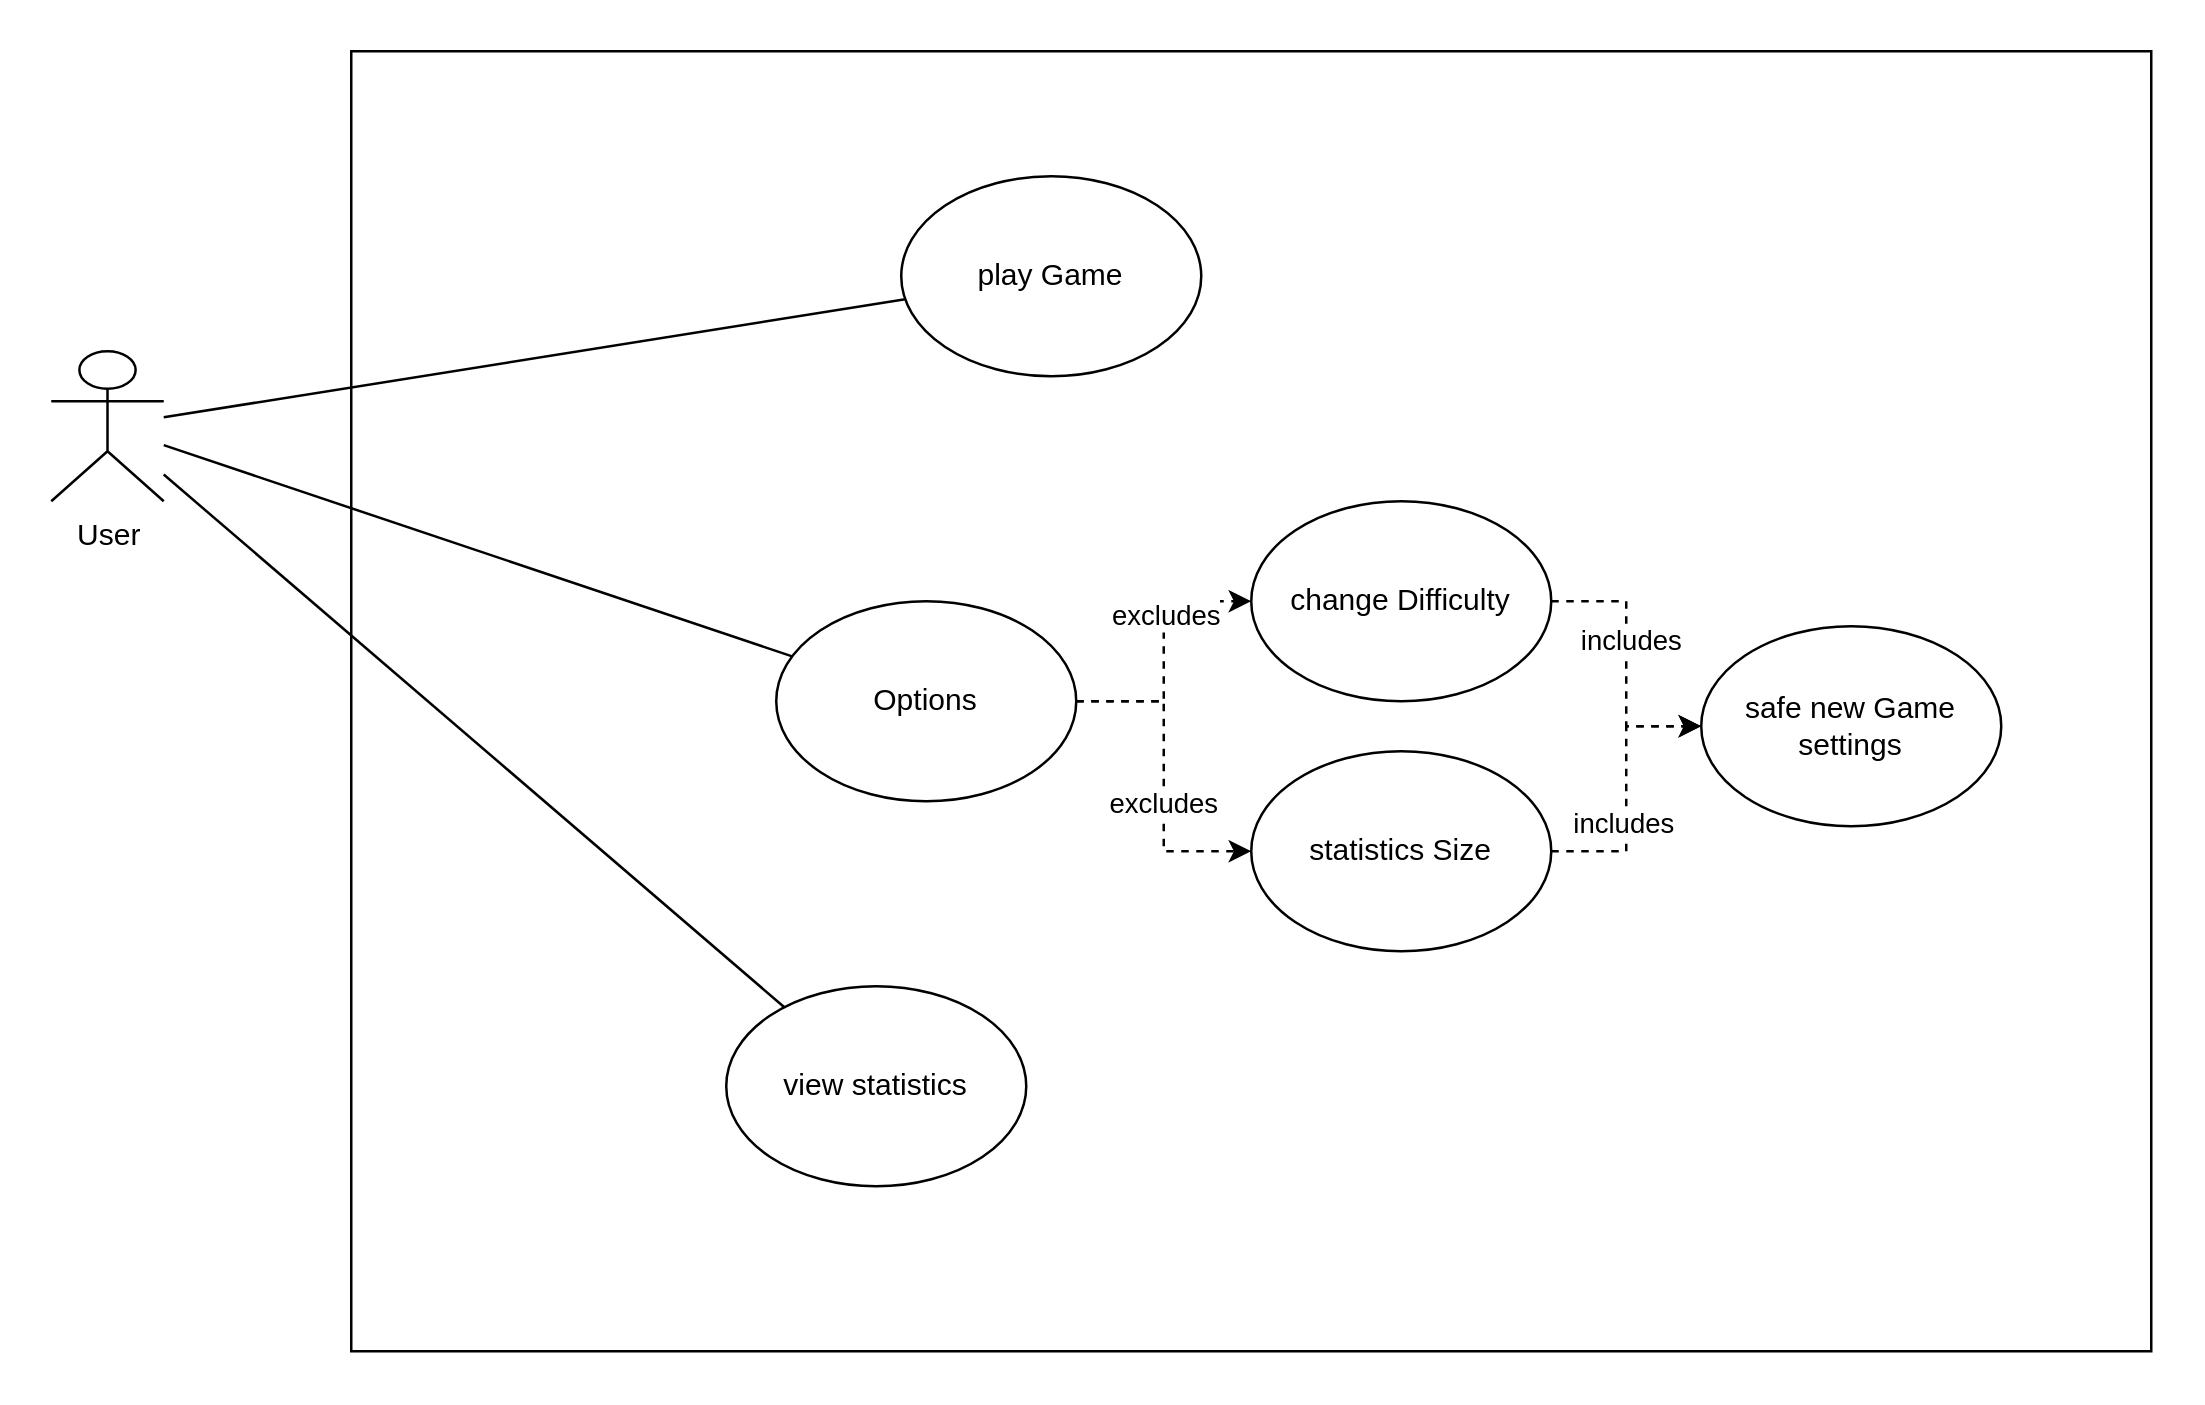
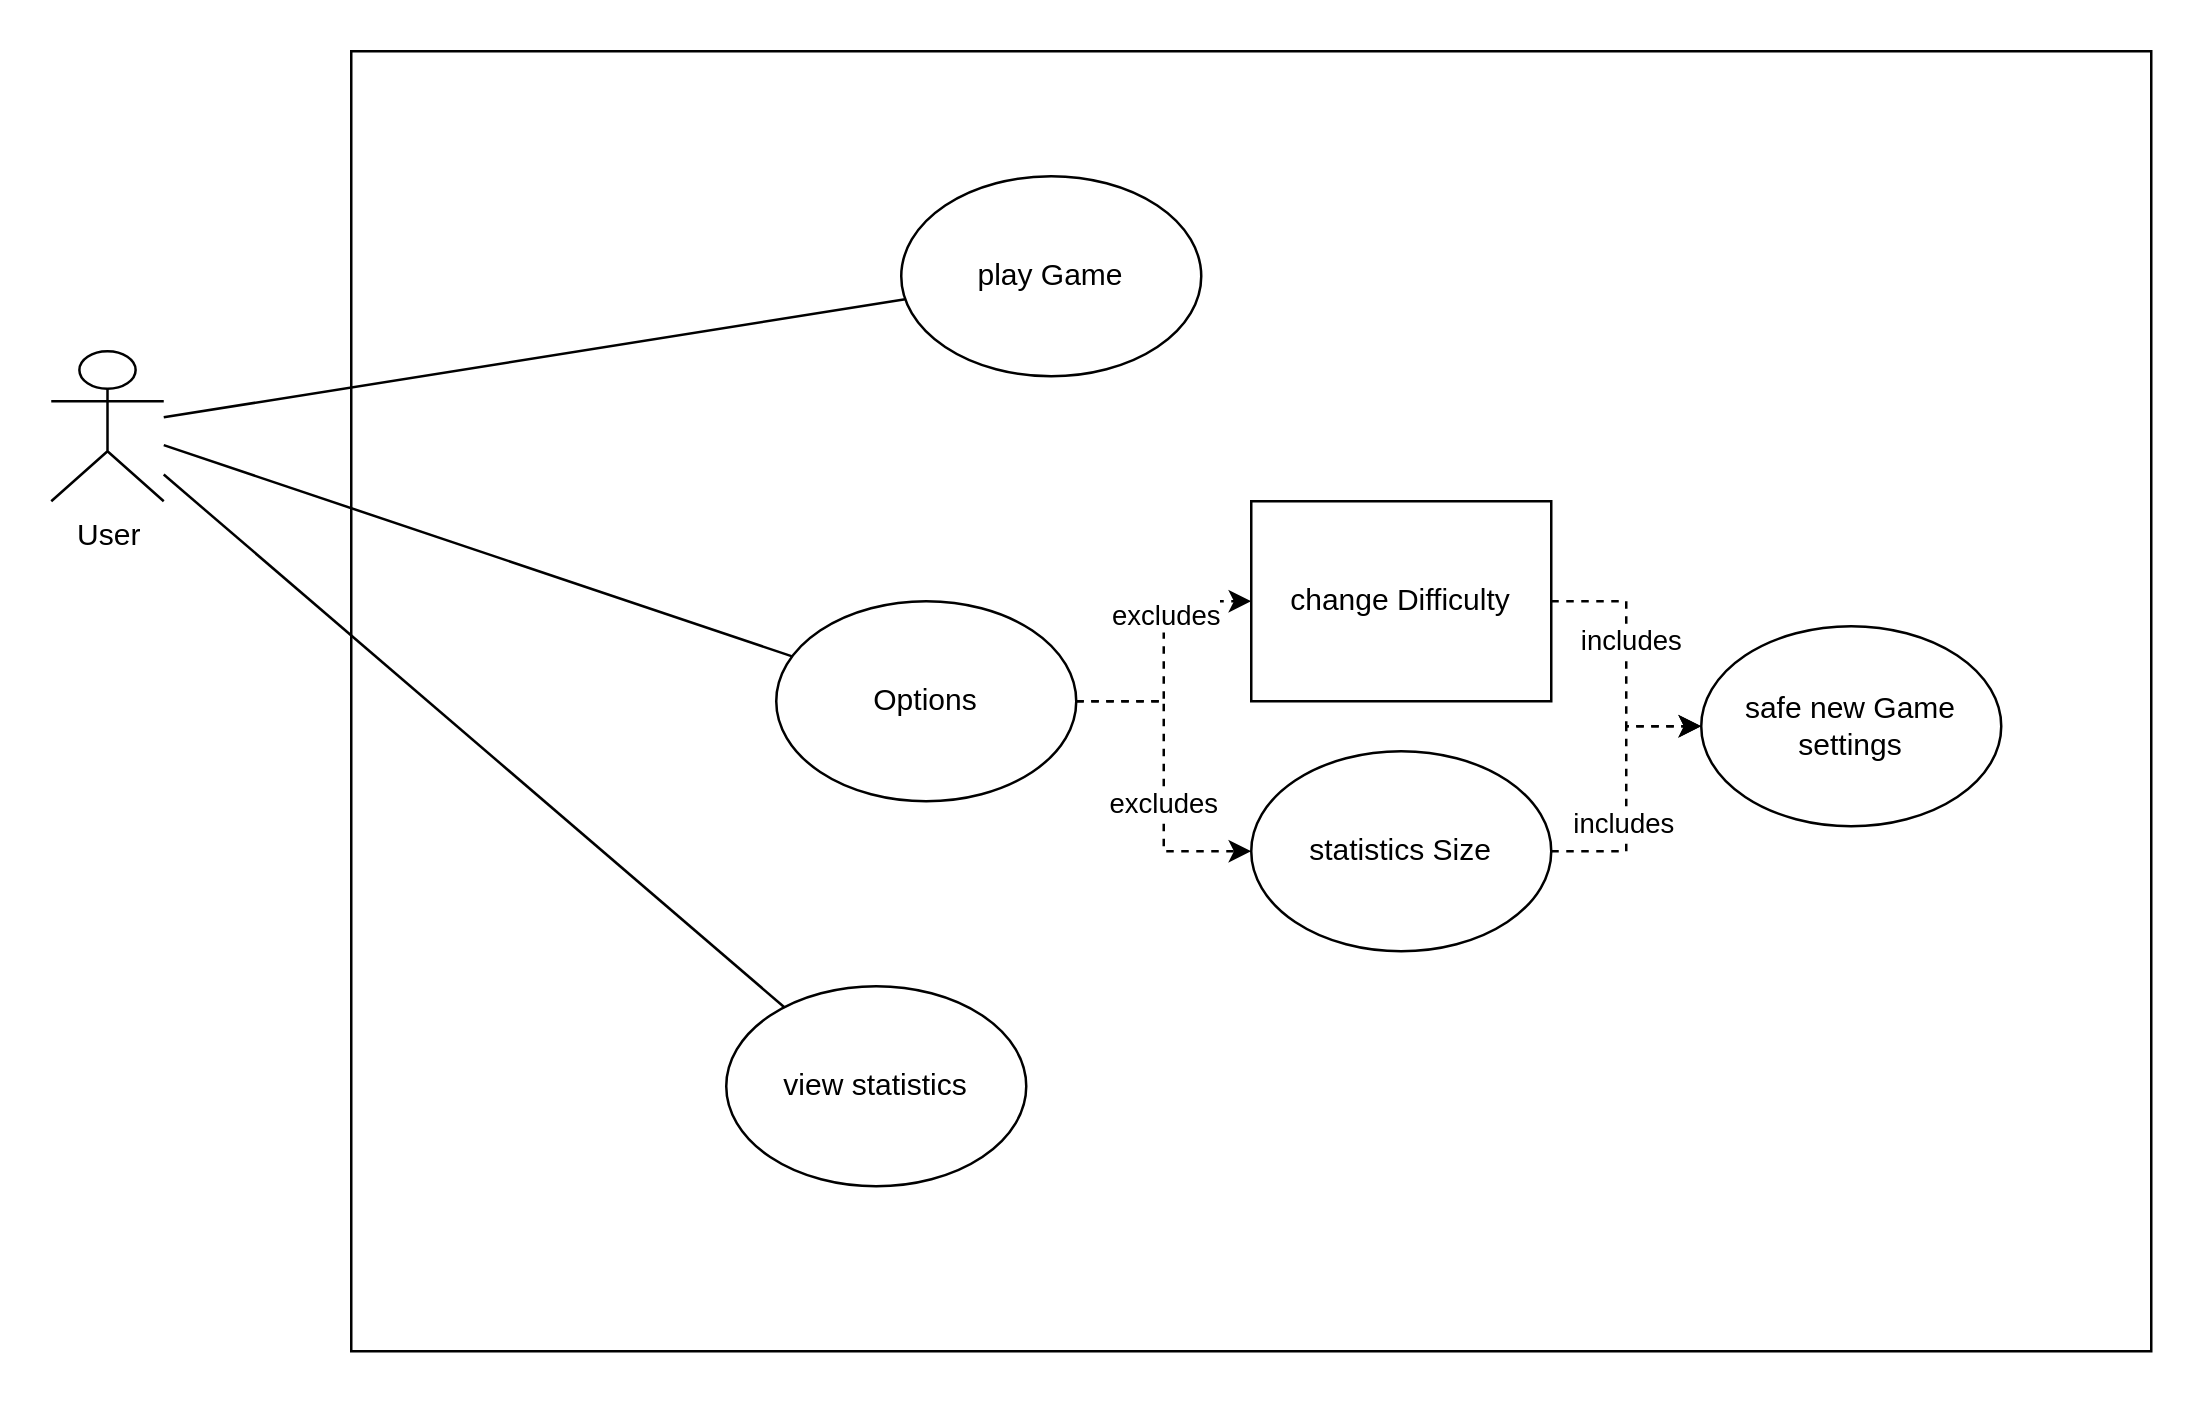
(1401, 601) -> (1401, 601)
